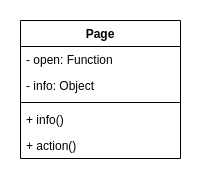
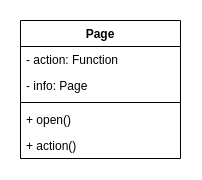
(74, 60) -> (79, 60)
(67, 86) -> (60, 86)
(50, 120) -> (51, 120)
